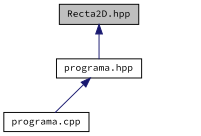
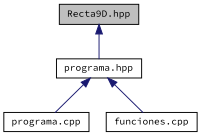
(99, 14) -> (99, 14)
none -> (152, 122)
